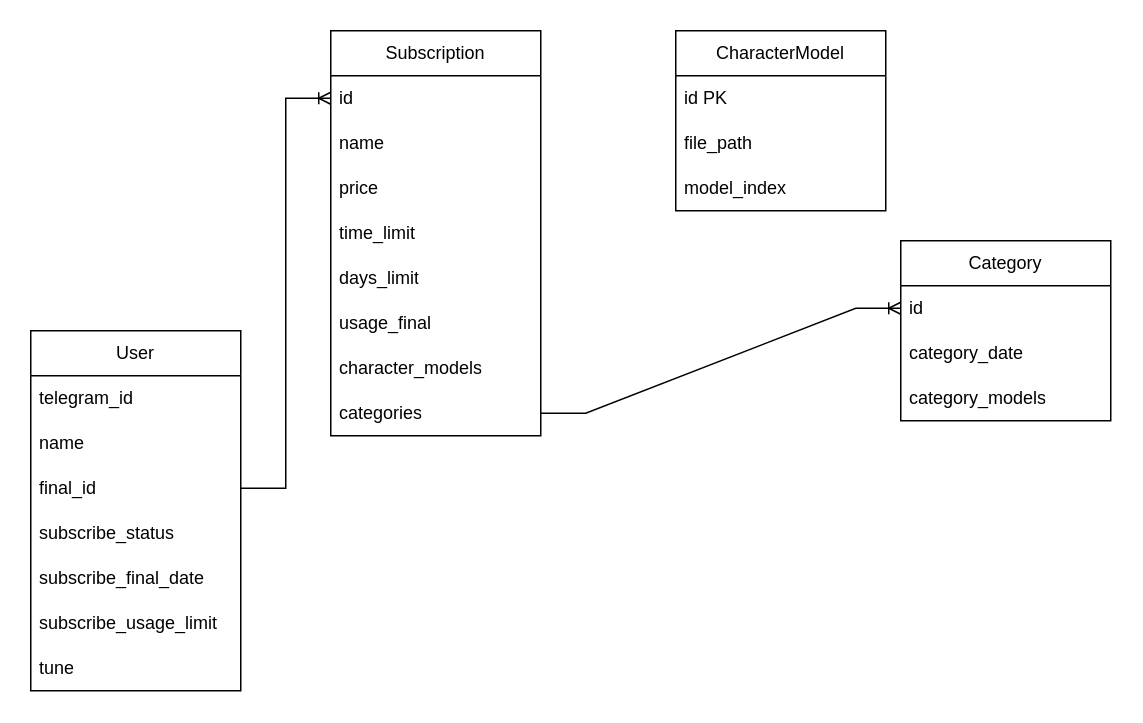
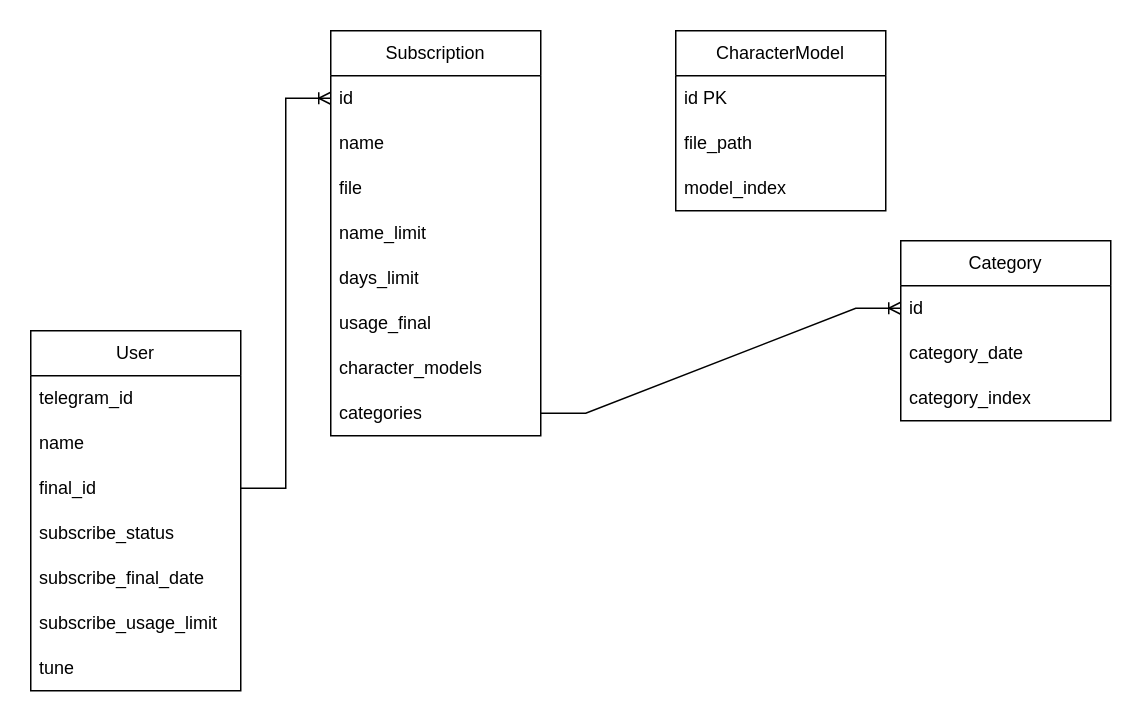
(363, 188) -> (355, 188)
(381, 233) -> (383, 233)
(983, 398) -> (978, 398)
